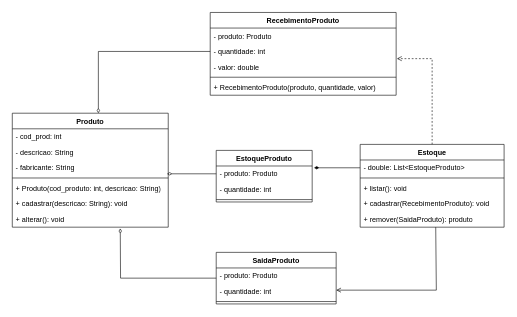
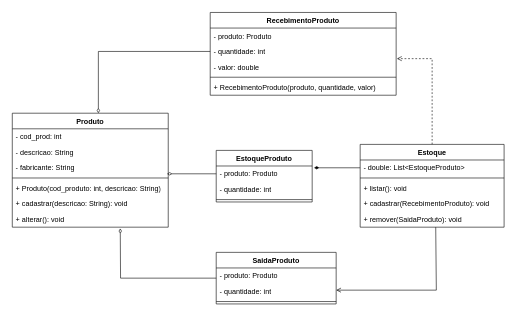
(425, 220) -> (418, 220)
